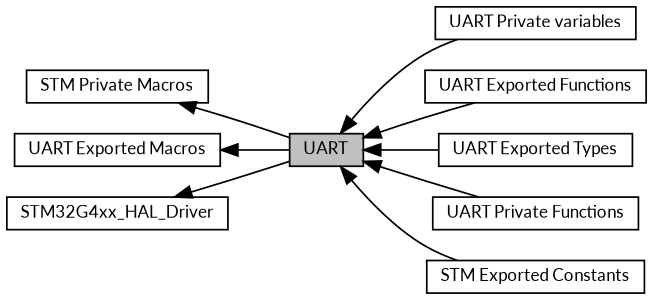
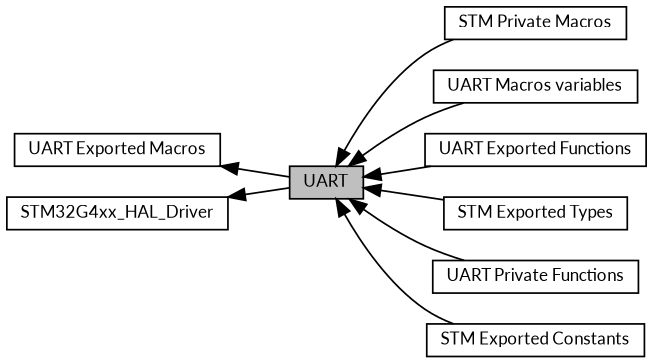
(536, 23) -> (536, 87)
(243, 122) -> (390, 86)
(536, 150) -> (536, 213)
